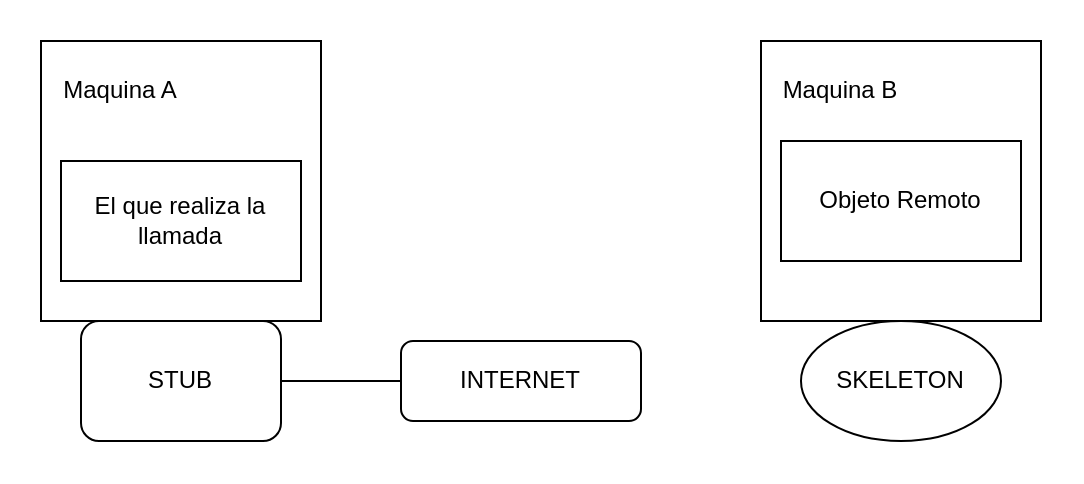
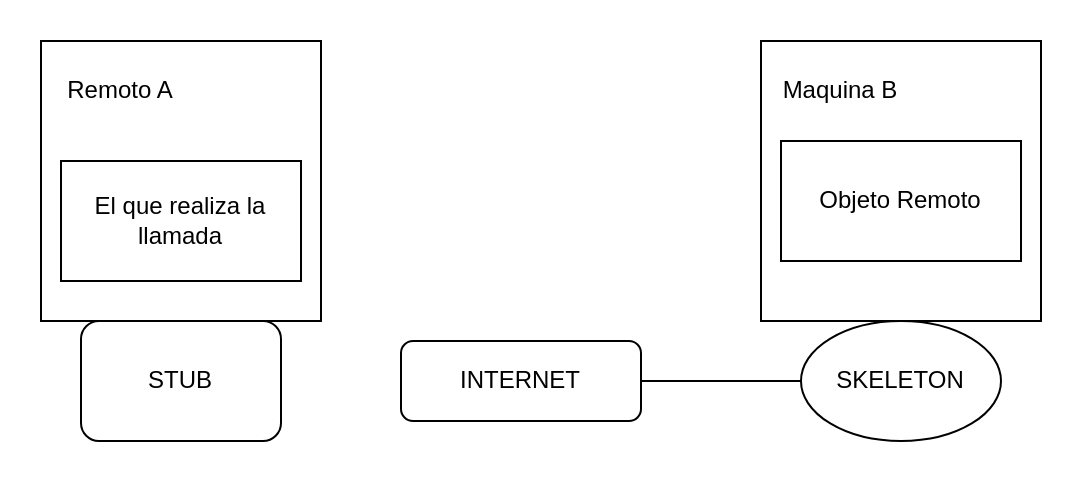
(121, 91) -> (121, 91)
(341, 381) -> none
none -> (721, 381)
